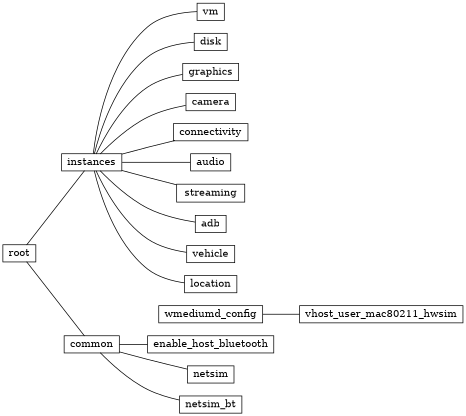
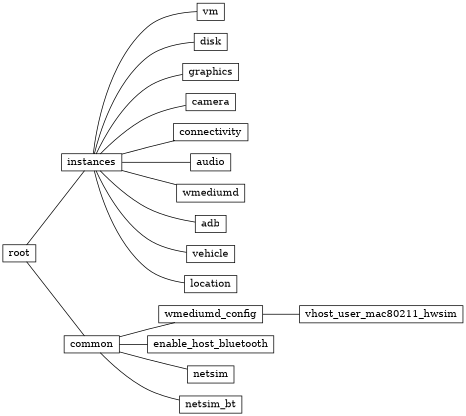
(211, 193) -> (211, 193)
none -> (147, 329)
